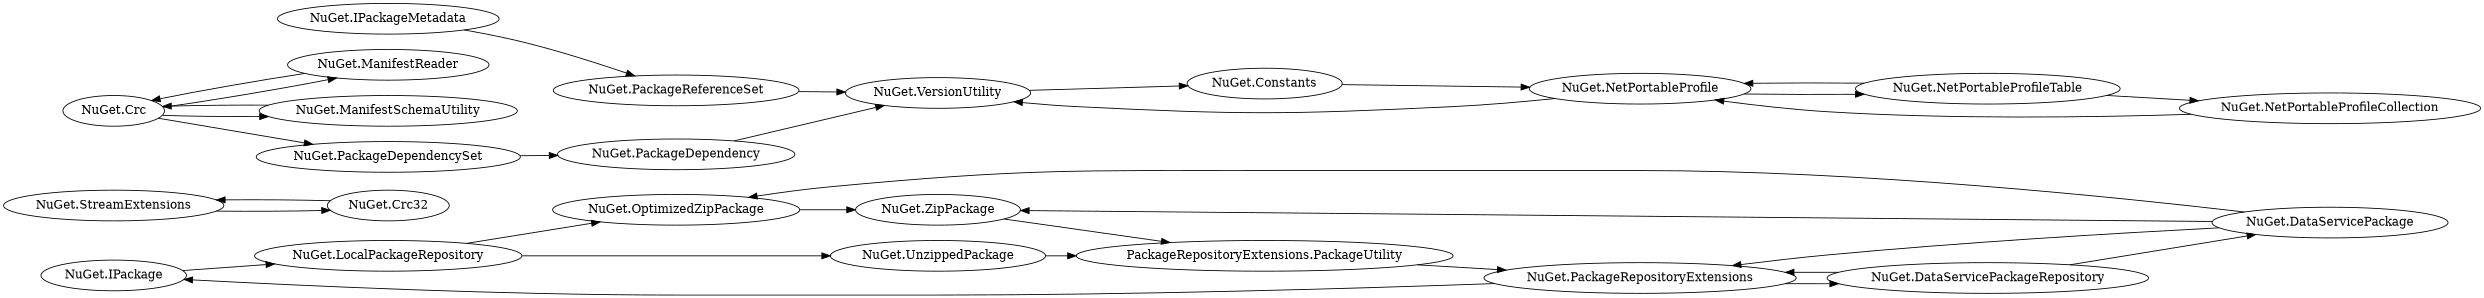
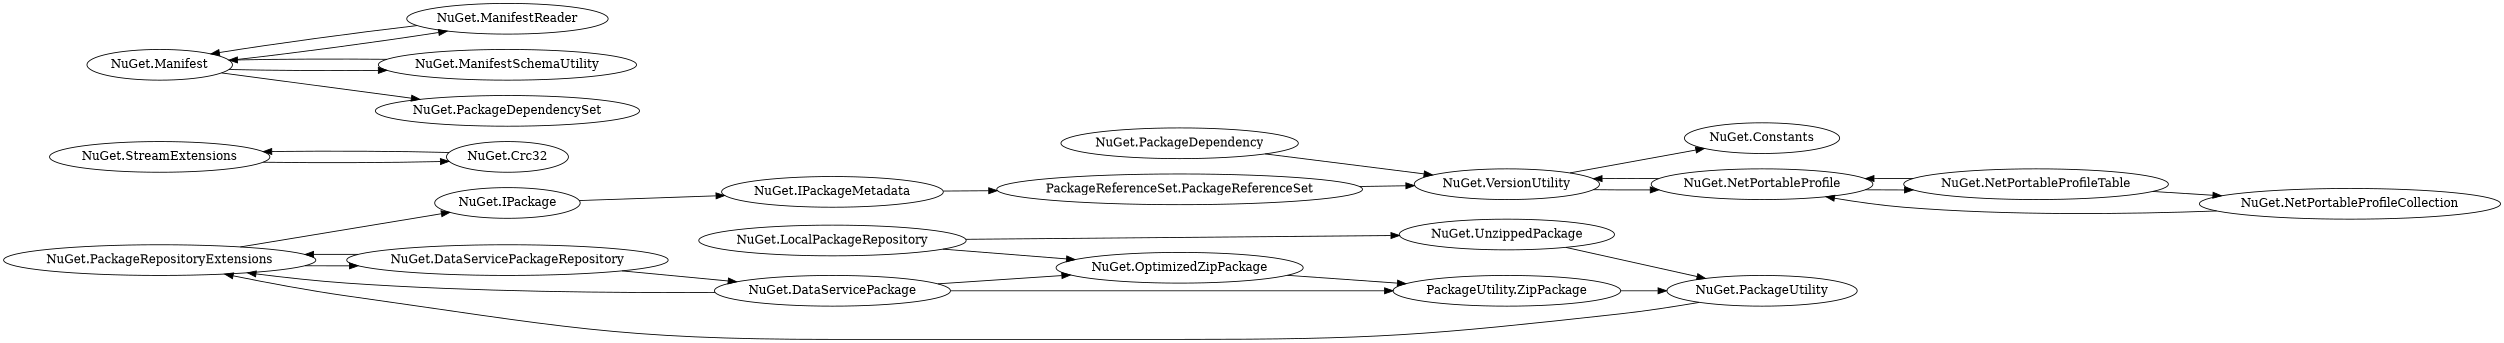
(1432, 86) -> (1622, 190)
(676, 90) -> (1180, 189)
(114, 111) -> (160, 65)
(535, 156) -> none
(938, 210) -> (1507, 291)
(1265, 256) -> (1762, 291)
(224, 268) -> (648, 198)
